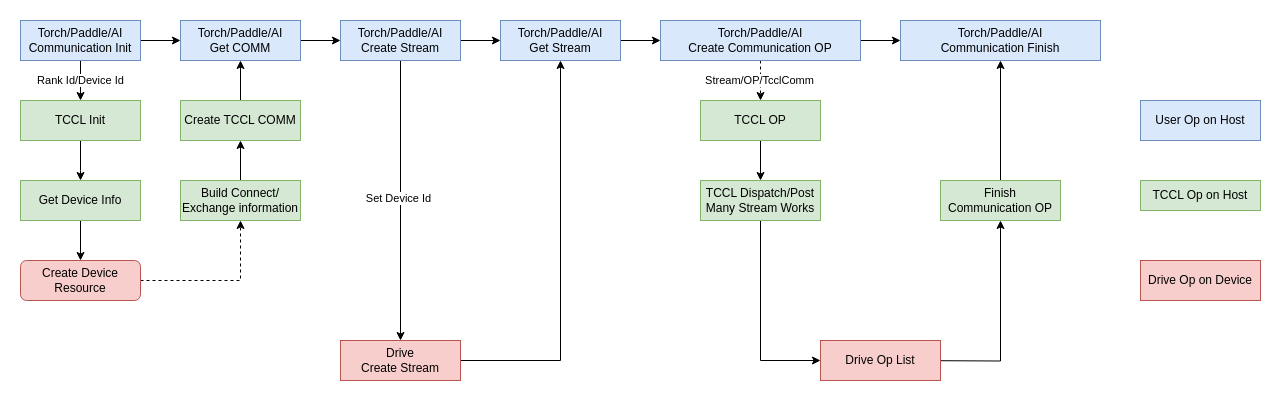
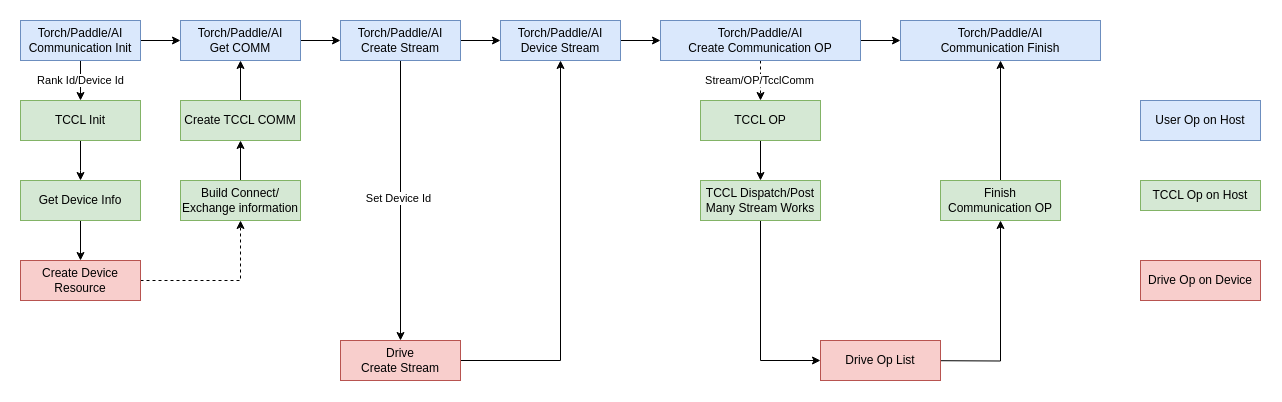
(561, 41) -> (561, 41)
(81, 281) -> (81, 281)
